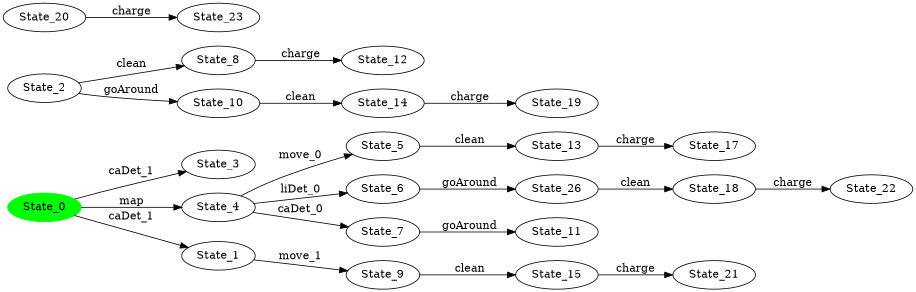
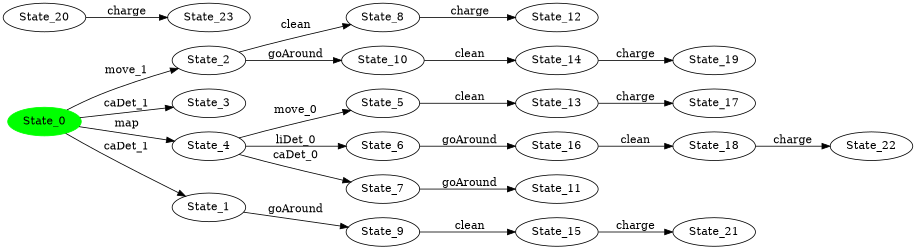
none -> (118, 88)
(557, 189) -> (557, 146)
(301, 256) -> (296, 209)
